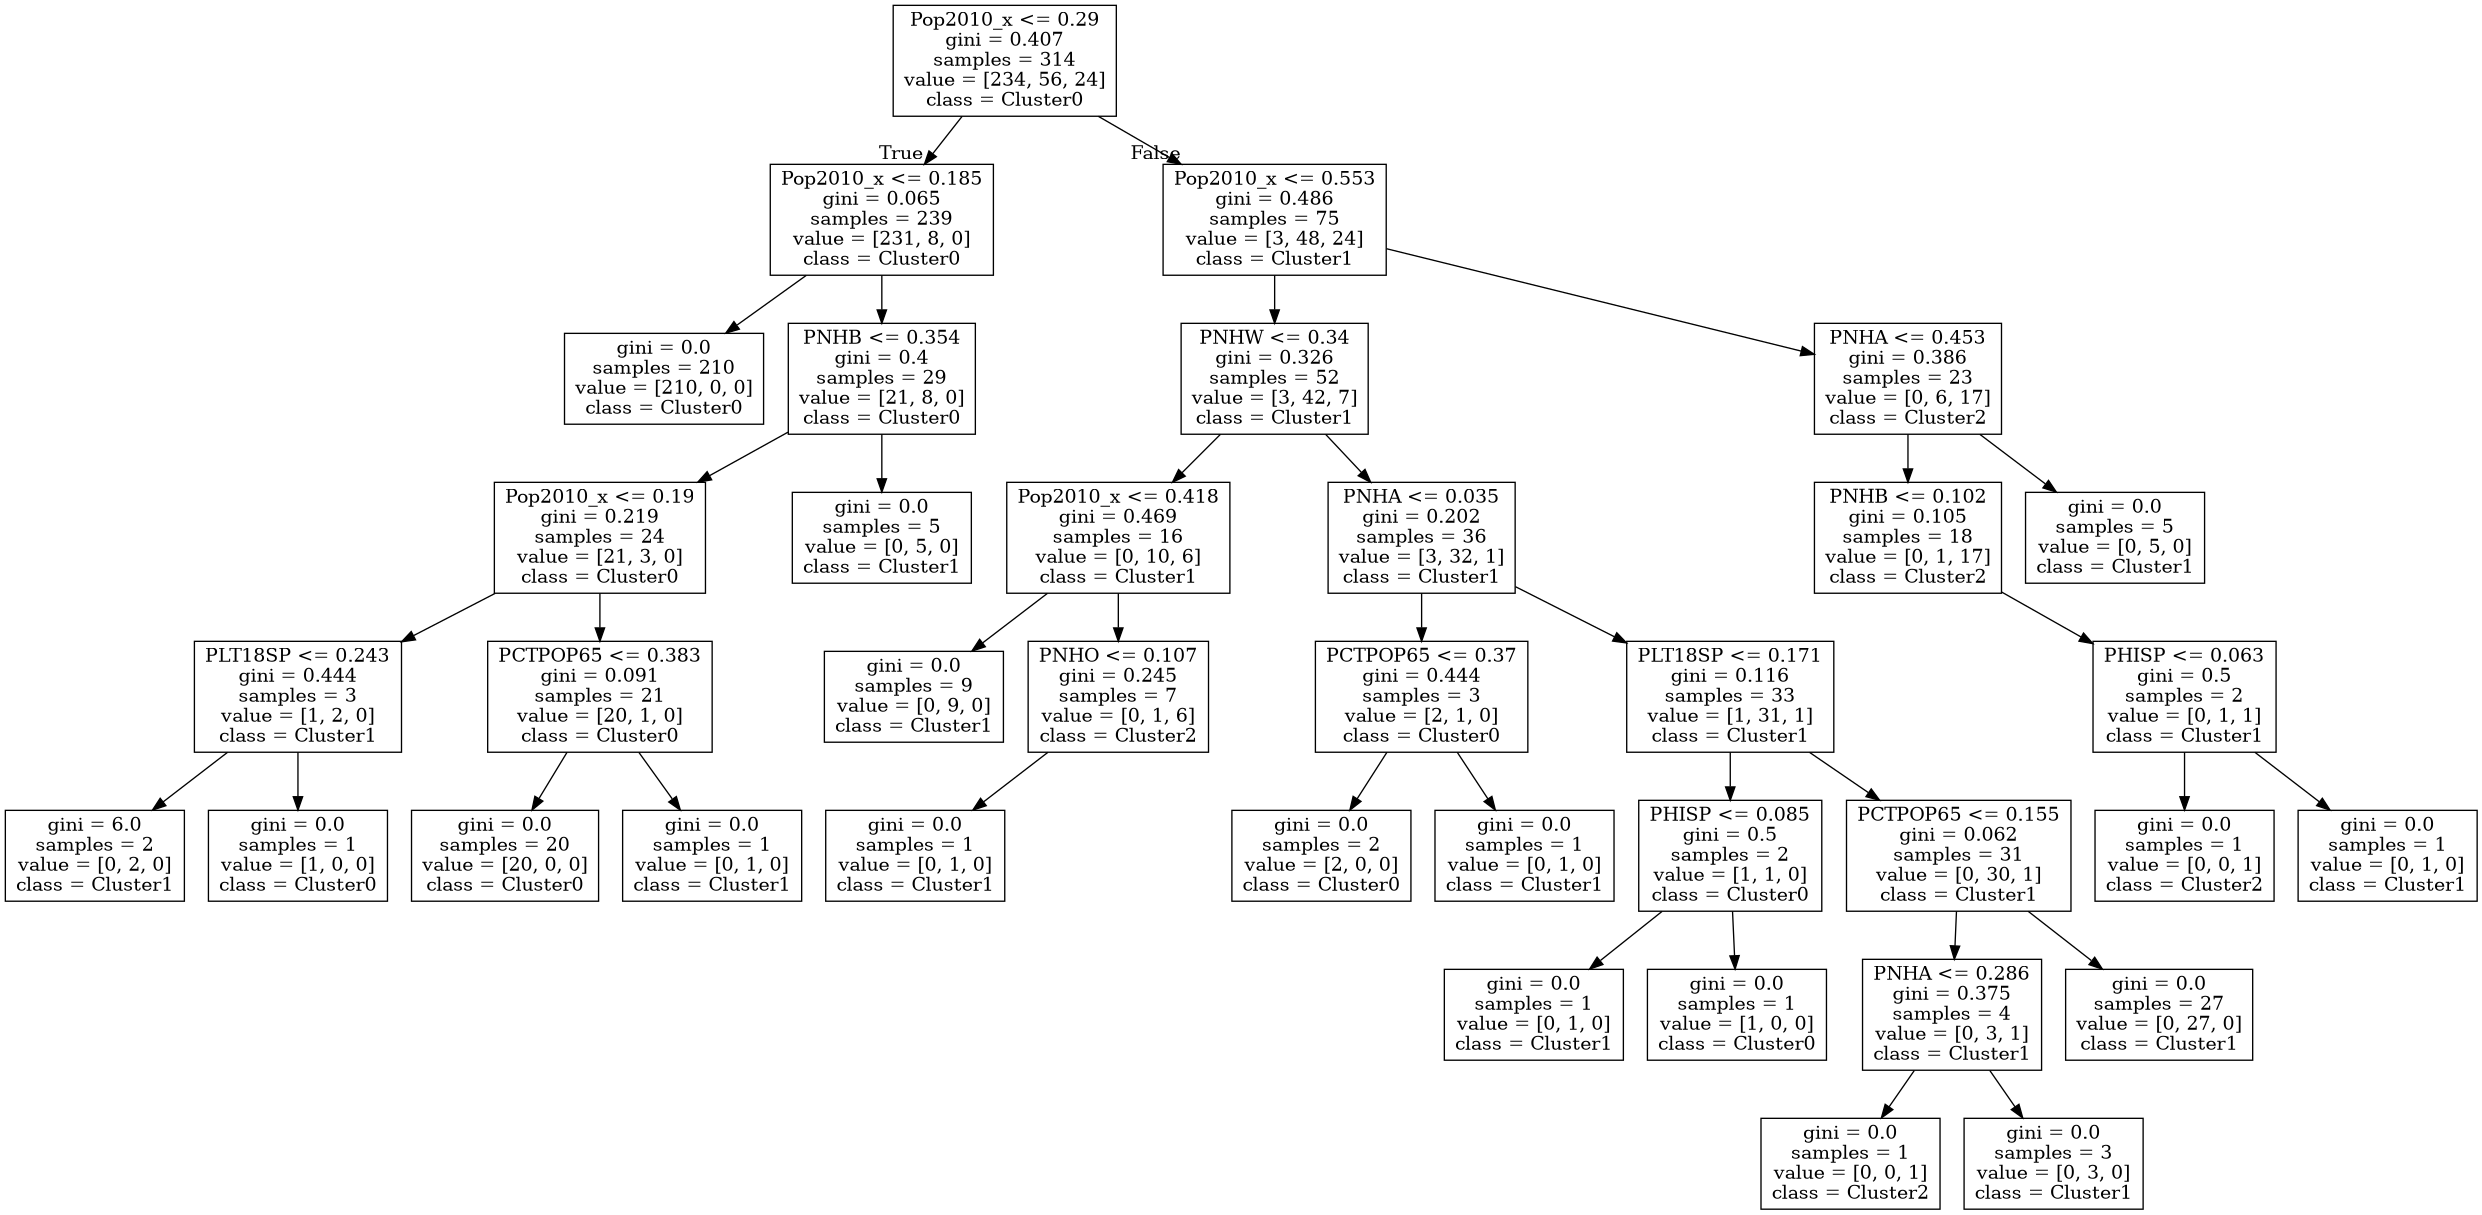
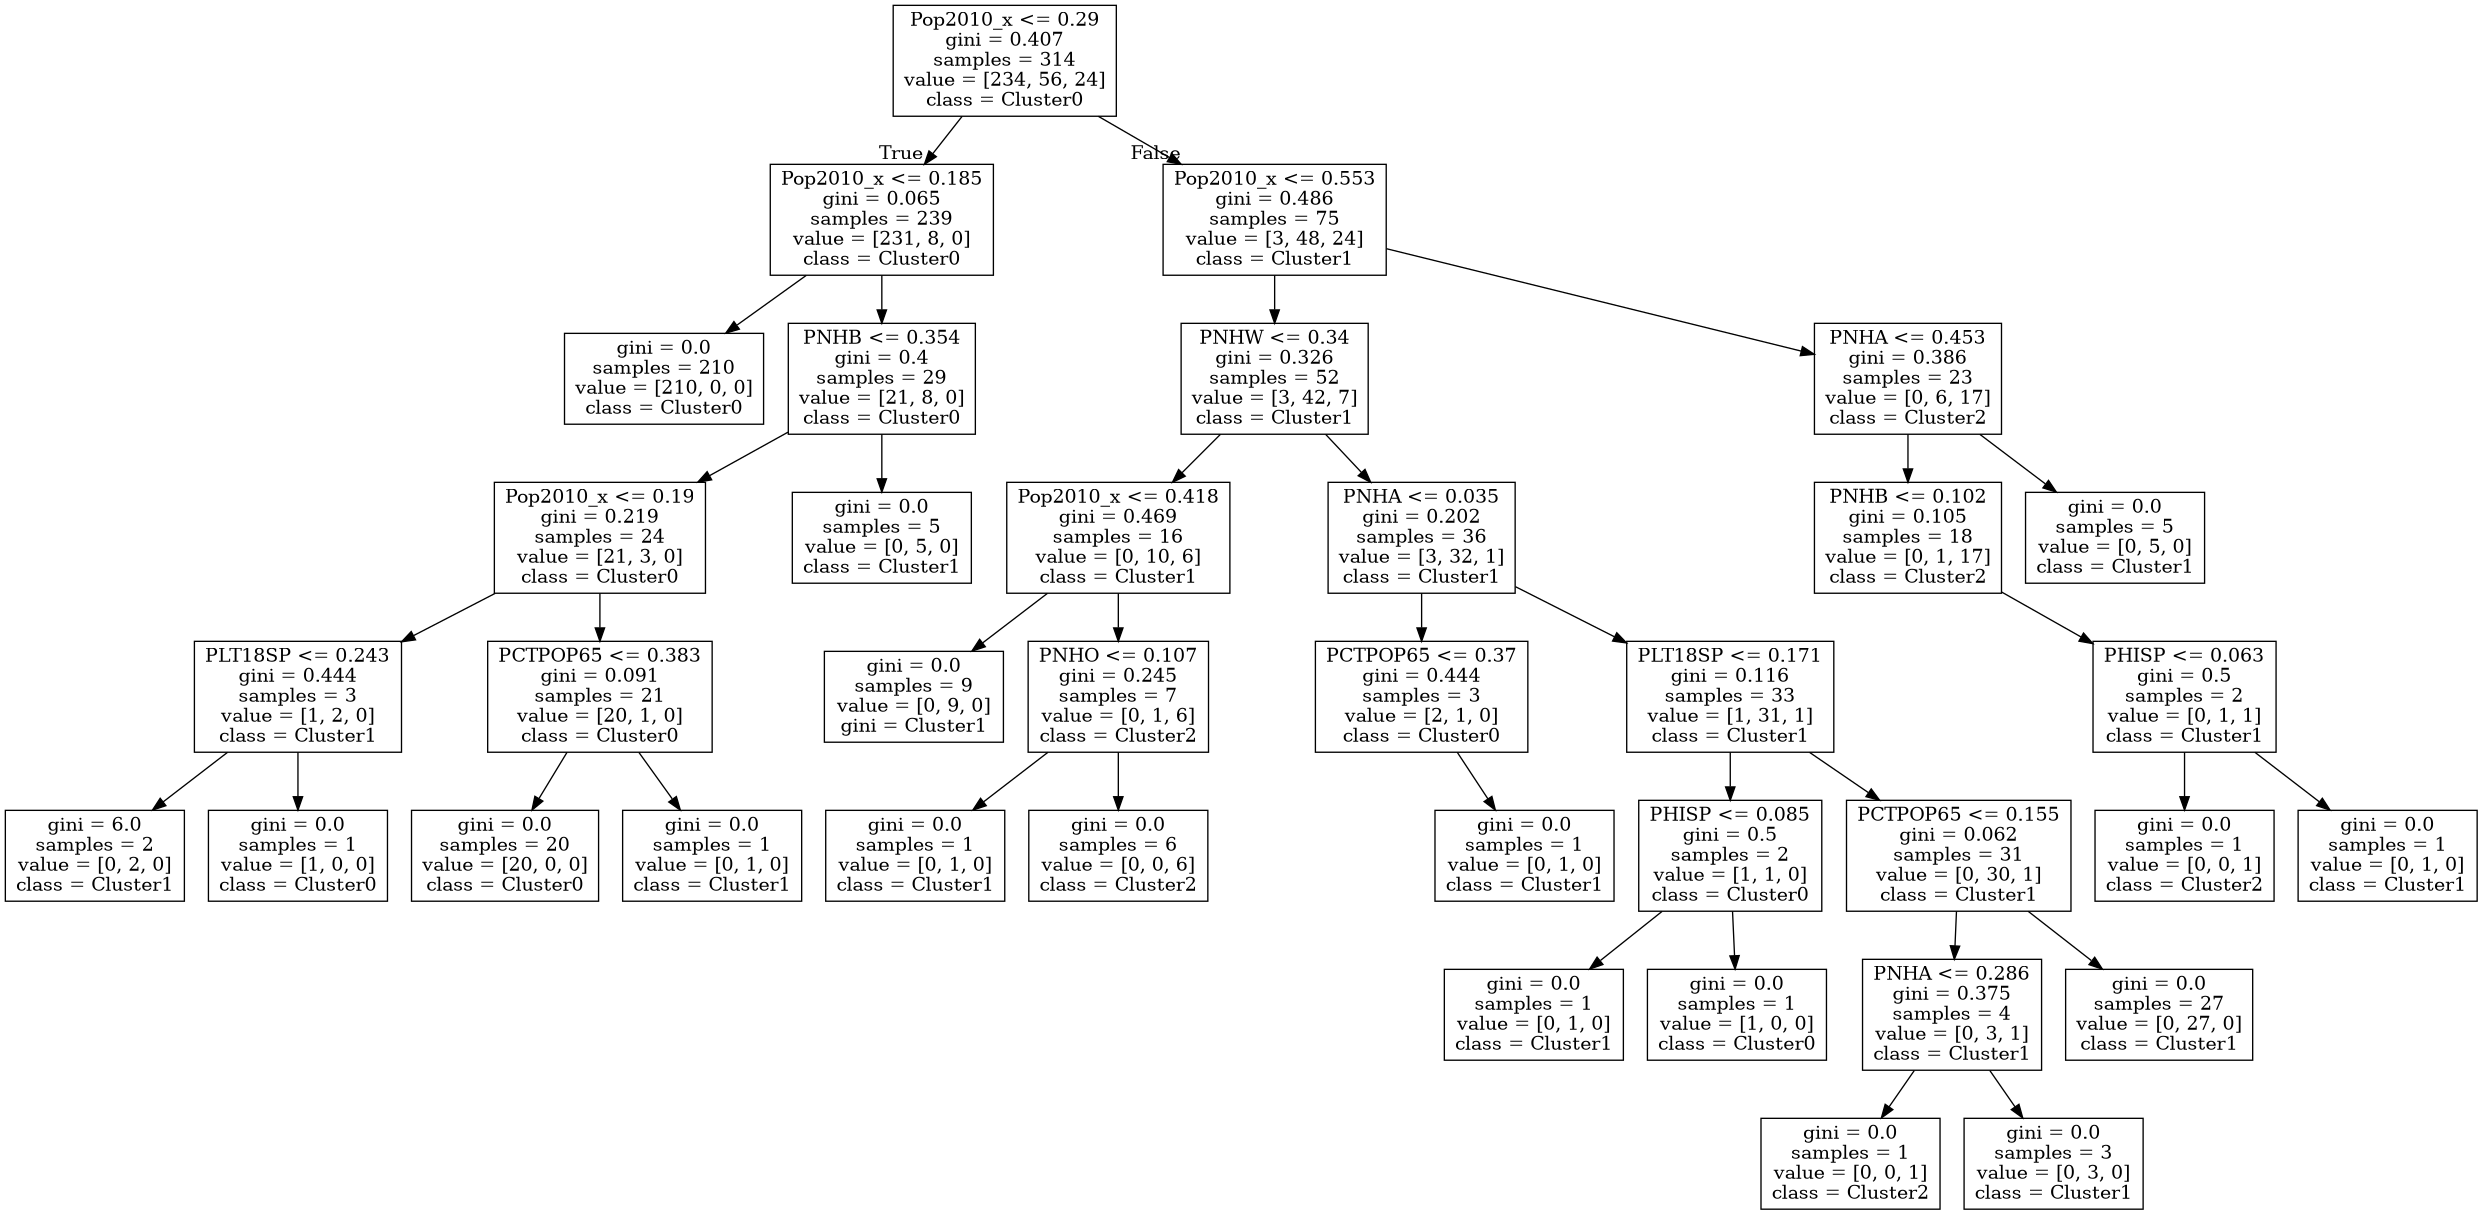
(914, 697) -> (914, 697)
none -> (1118, 856)
(1321, 856) -> none
